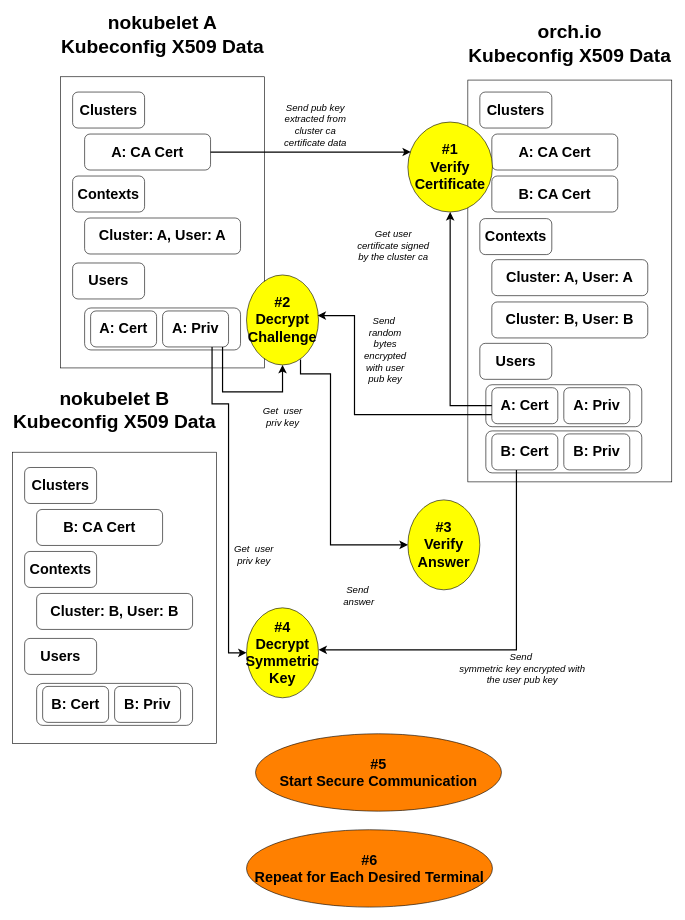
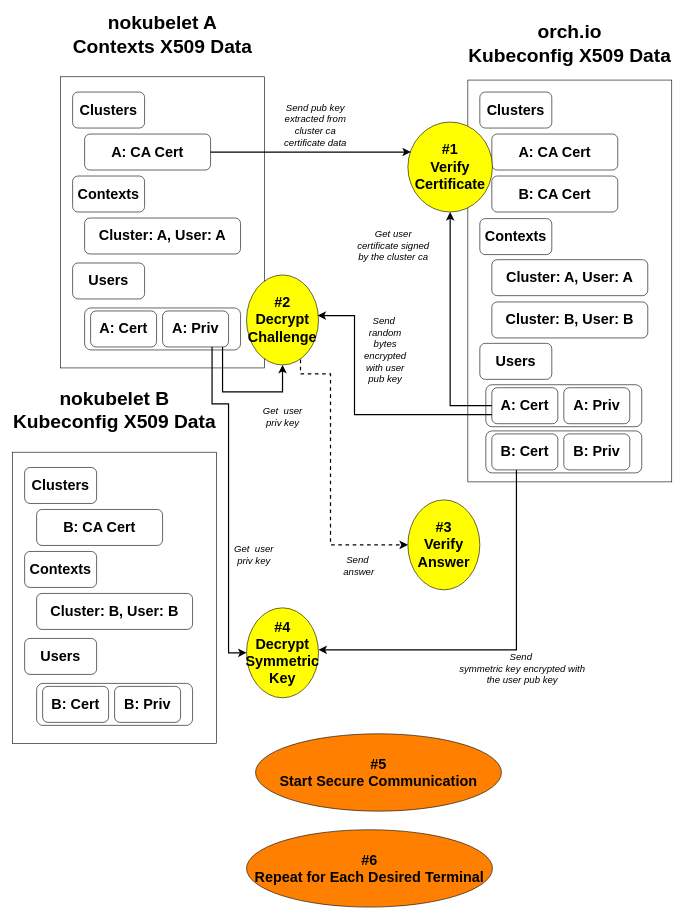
(162, 35) -> (162, 35)
(330, 473) -> (330, 473)
(359, 596) -> (359, 566)
